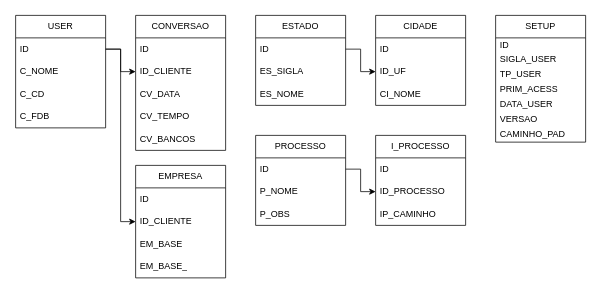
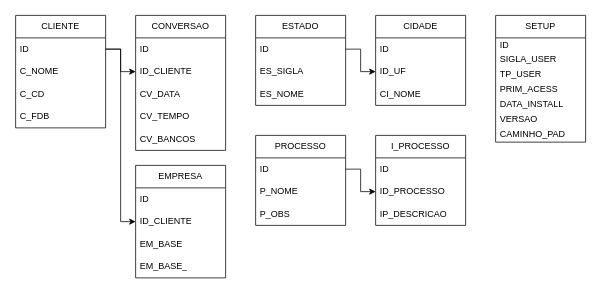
(60, 27) -> (60, 27)
(523, 105) -> (530, 105)
(405, 214) -> (410, 214)
